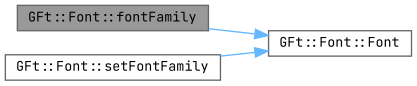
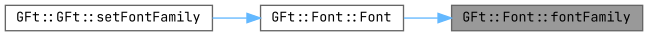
(232, 31) -> (421, 18)
(113, 67) -> (109, 18)
